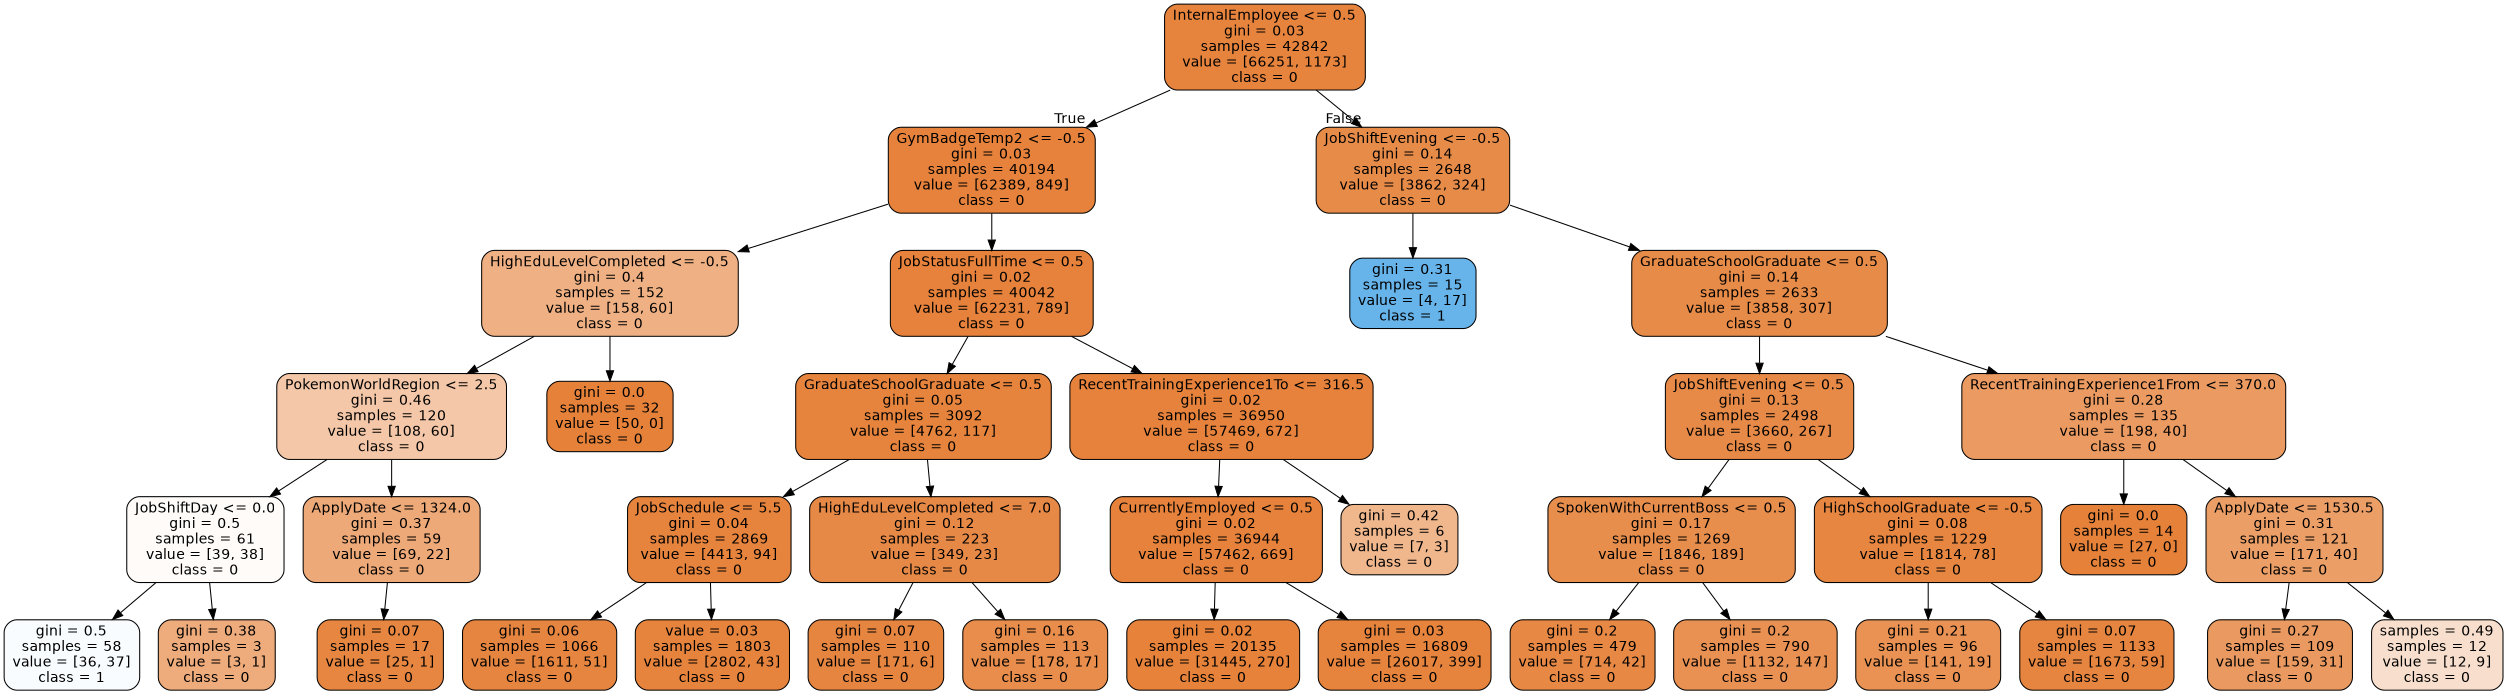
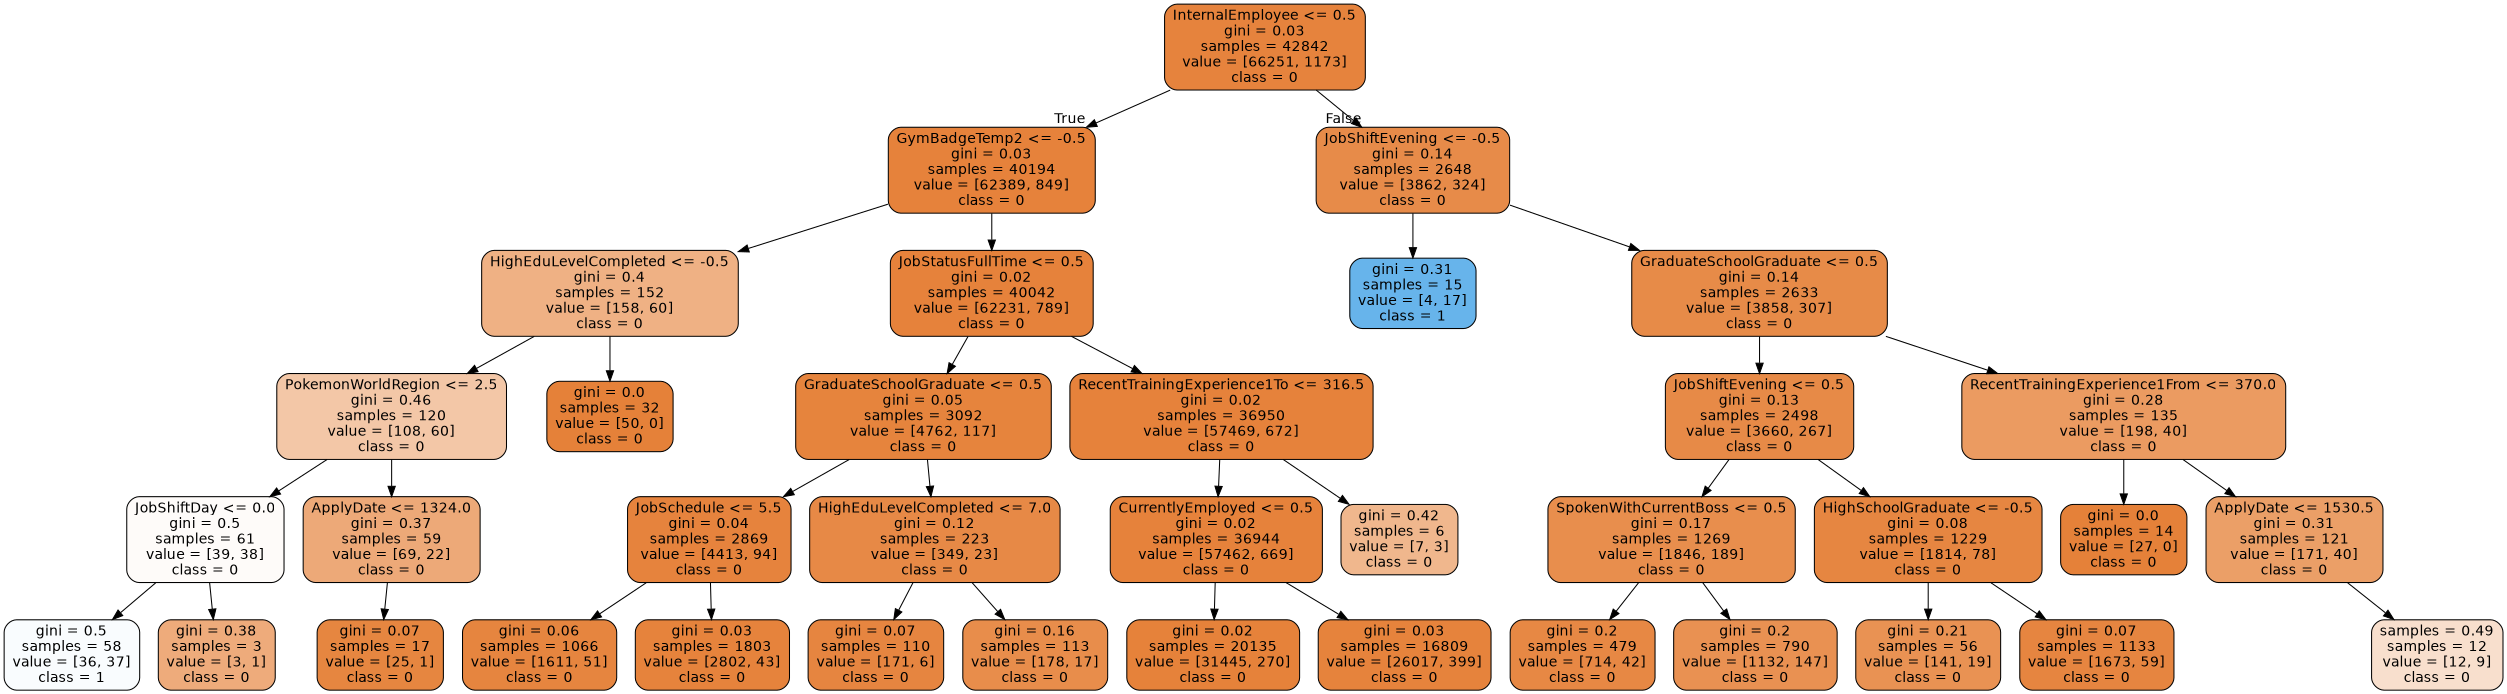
(712, 655) -> (712, 655)
(1928, 655) -> (1928, 655)
(2280, 655) -> none
